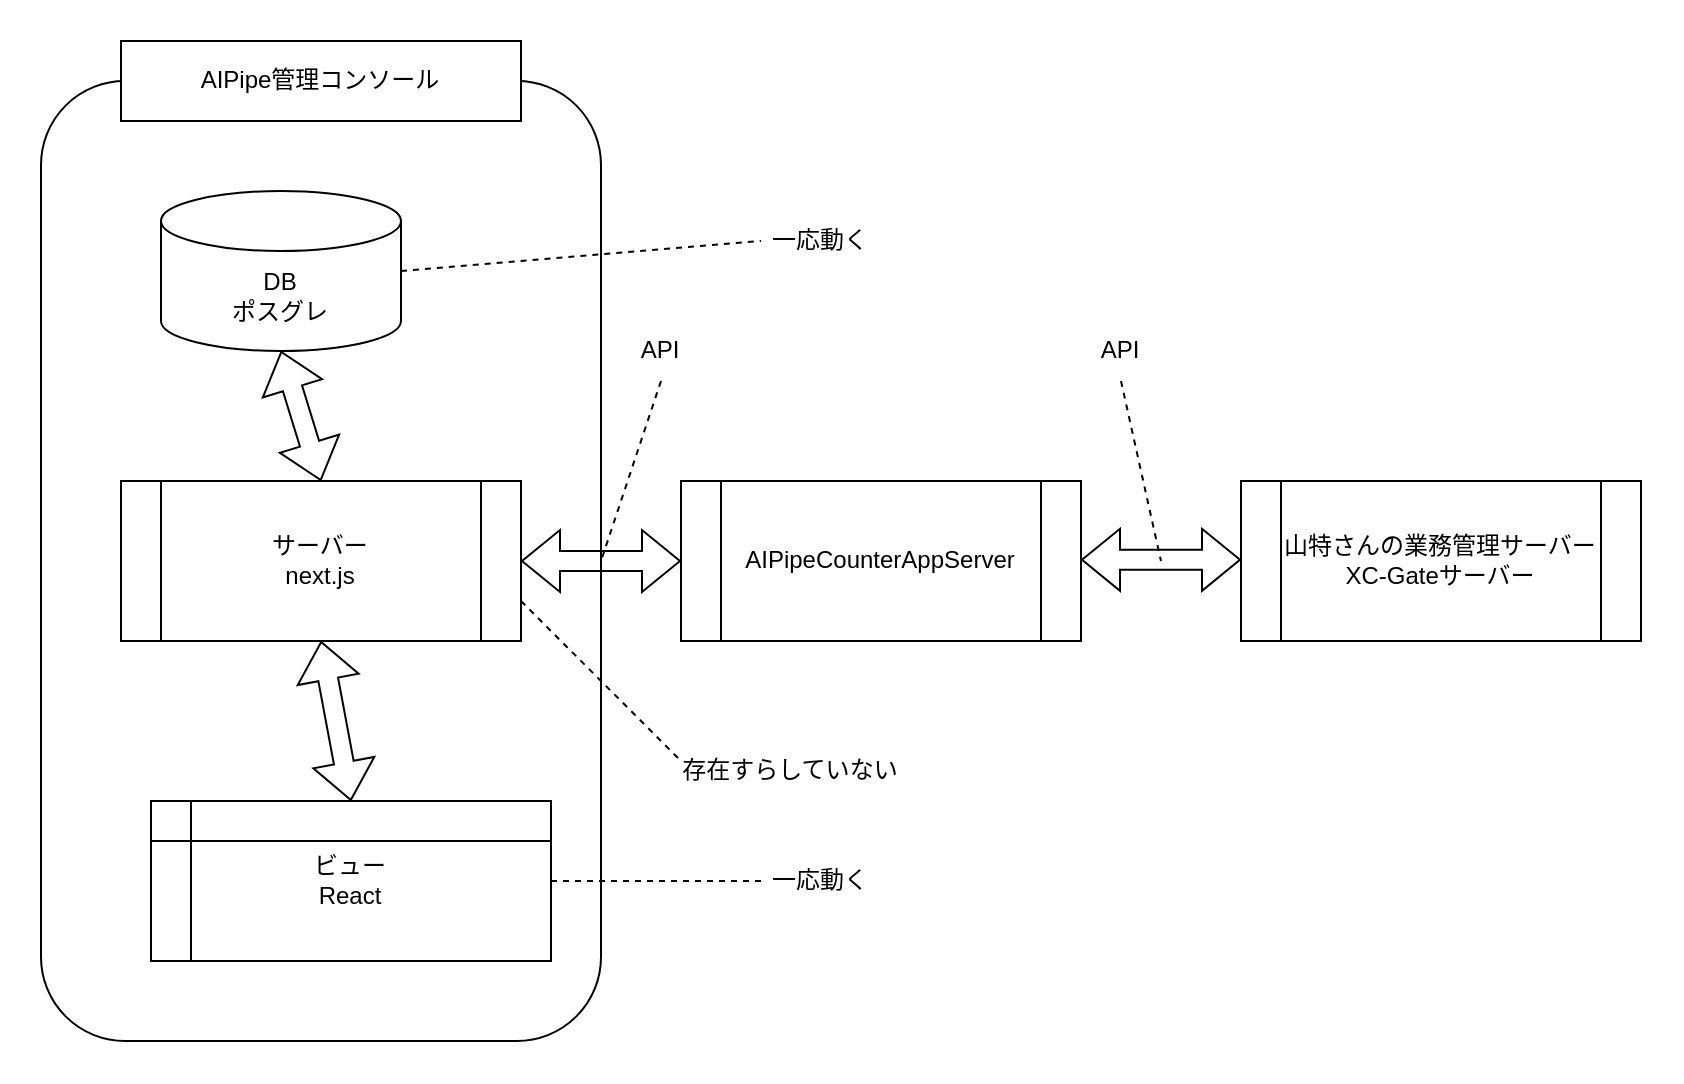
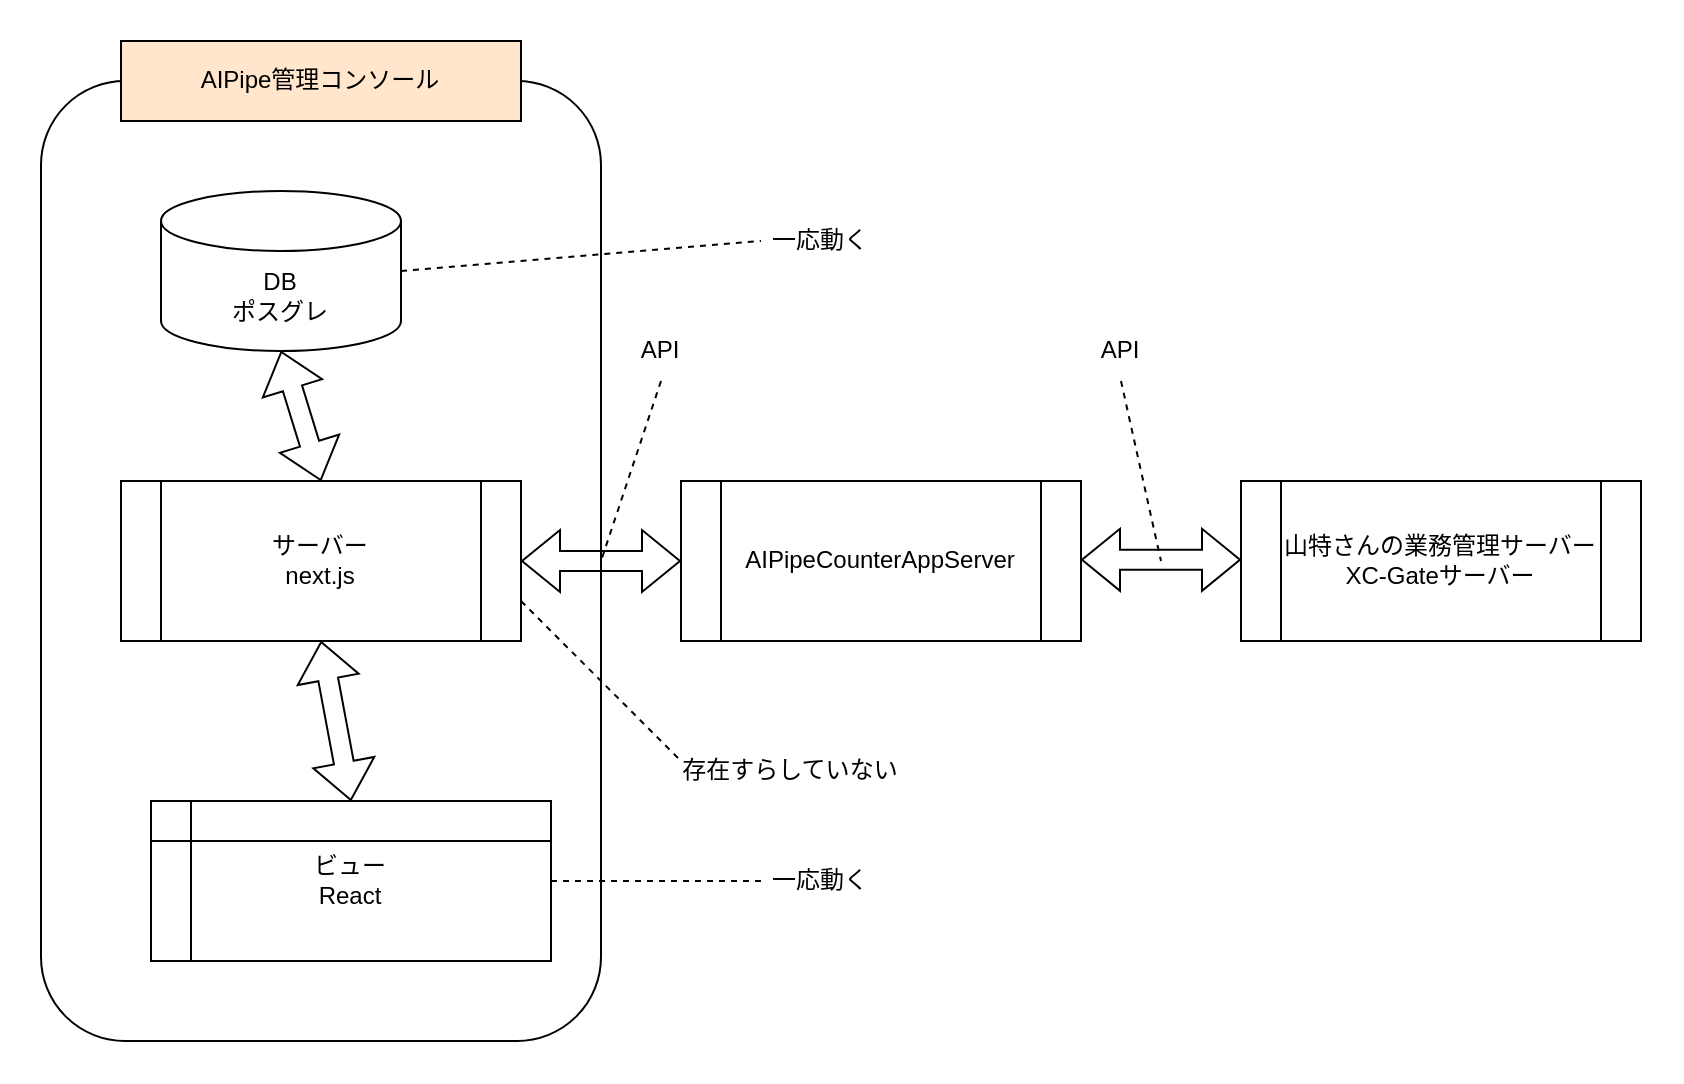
(321, 81) -> (321, 81)
